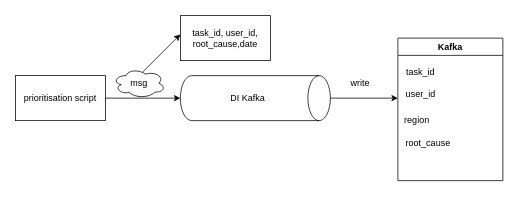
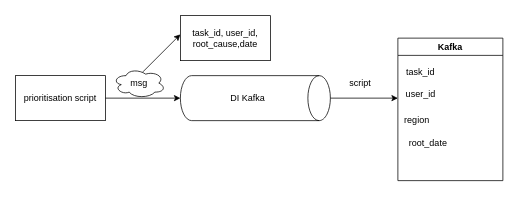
(360, 83) -> (360, 83)
(428, 143) -> (428, 143)
